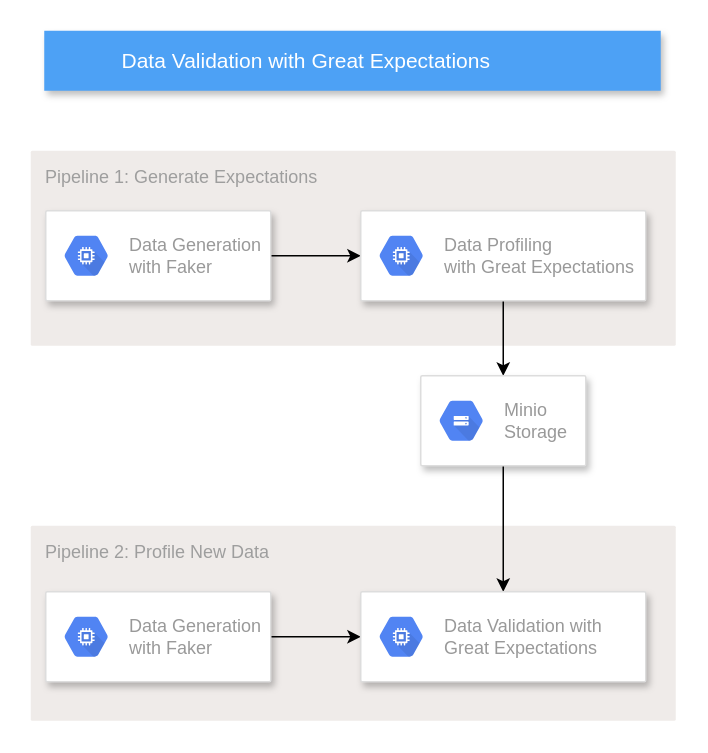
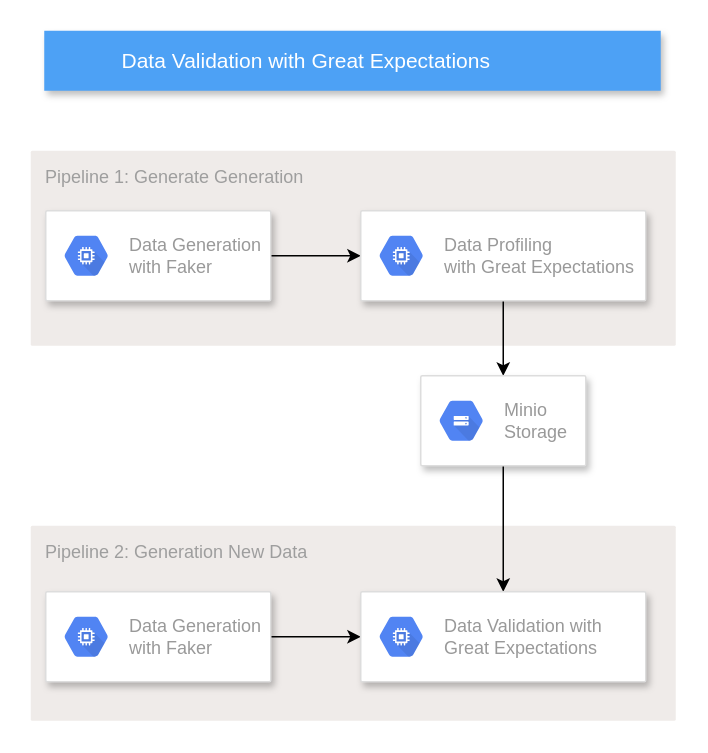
(193, 178) -> (183, 178)
(163, 553) -> (181, 553)
